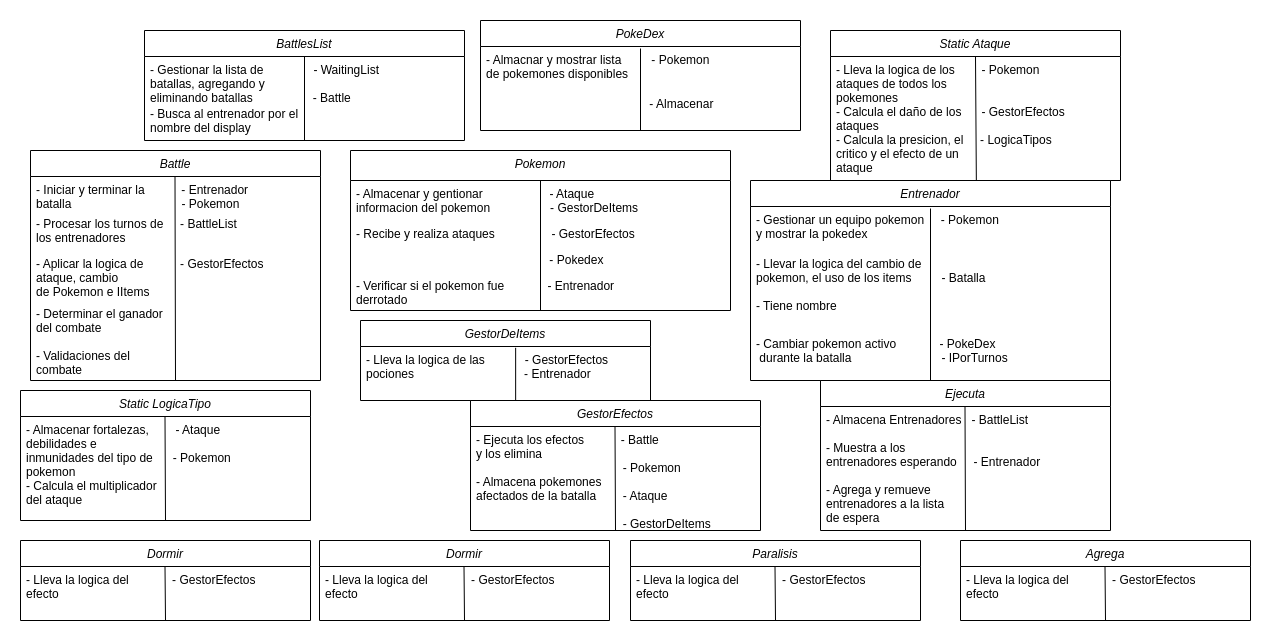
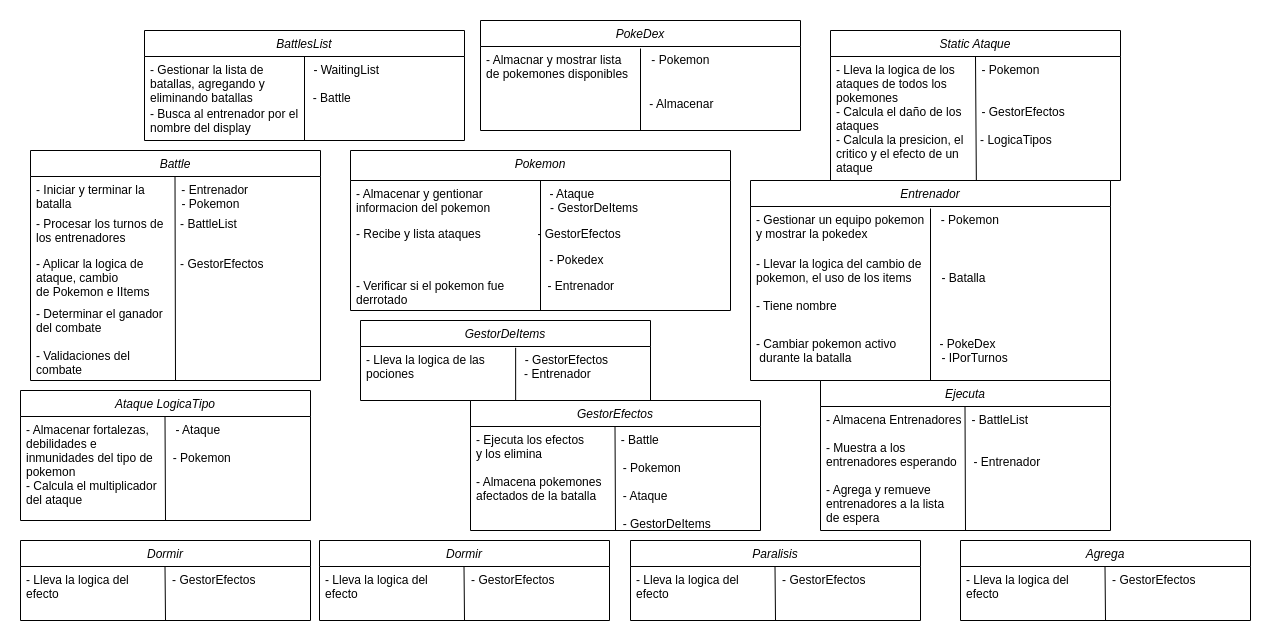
(526, 234) -> (519, 234)
(165, 404) -> (165, 404)
